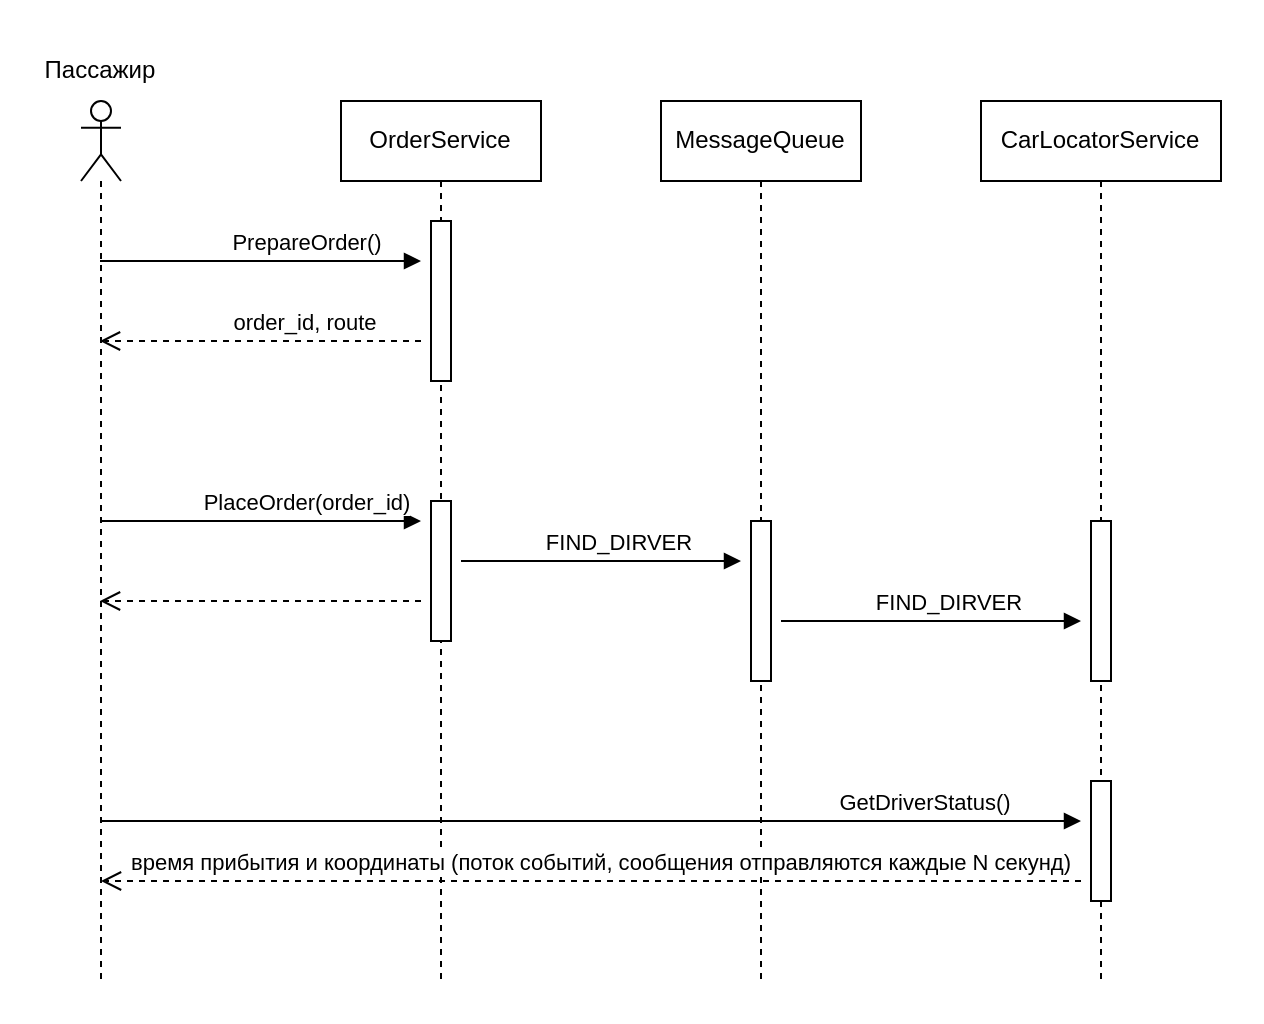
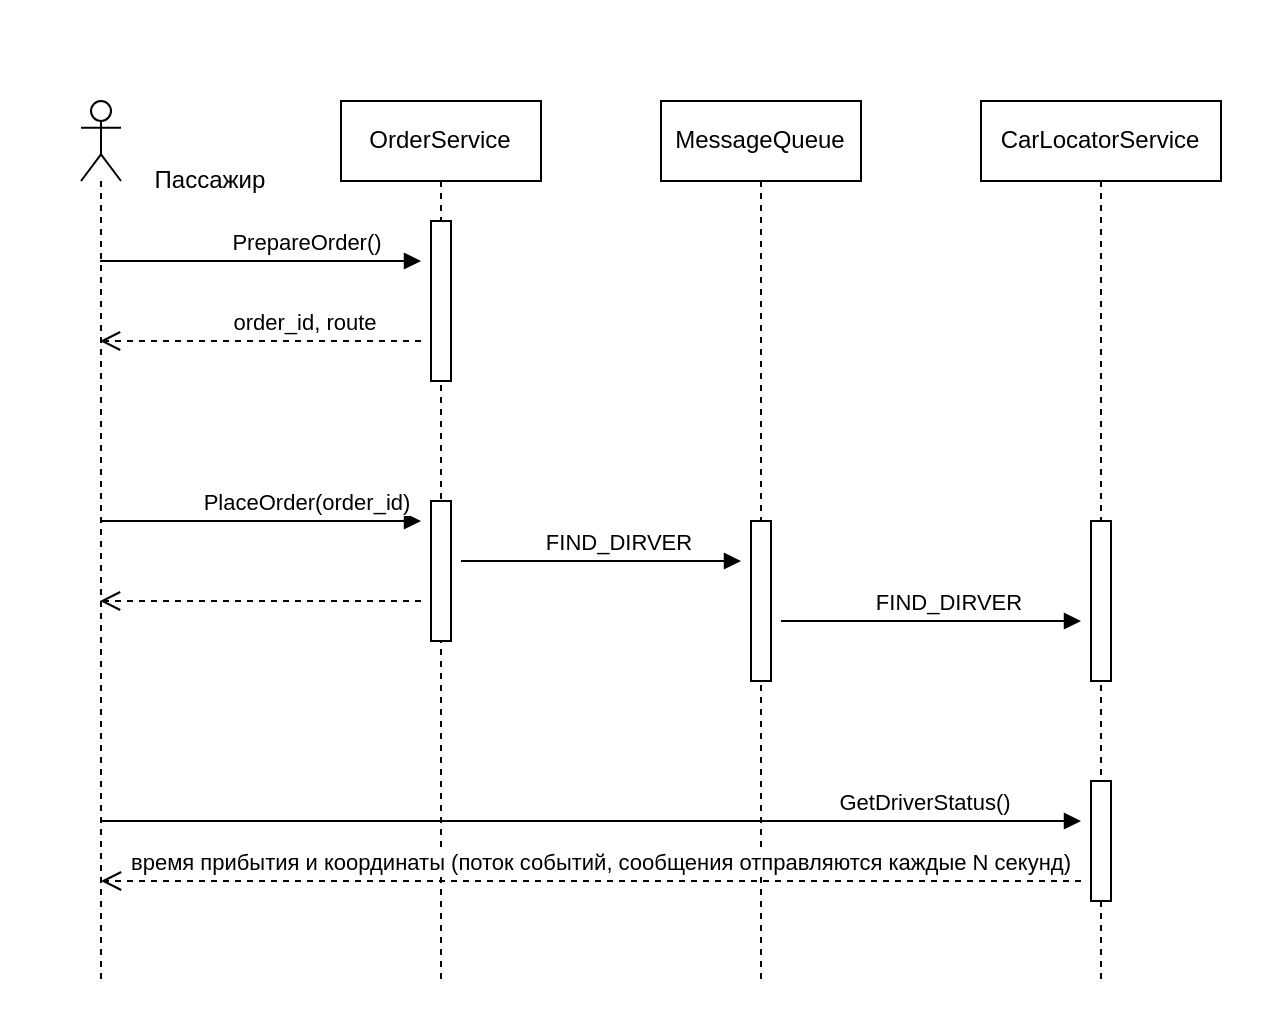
(101, 71) -> (211, 181)
